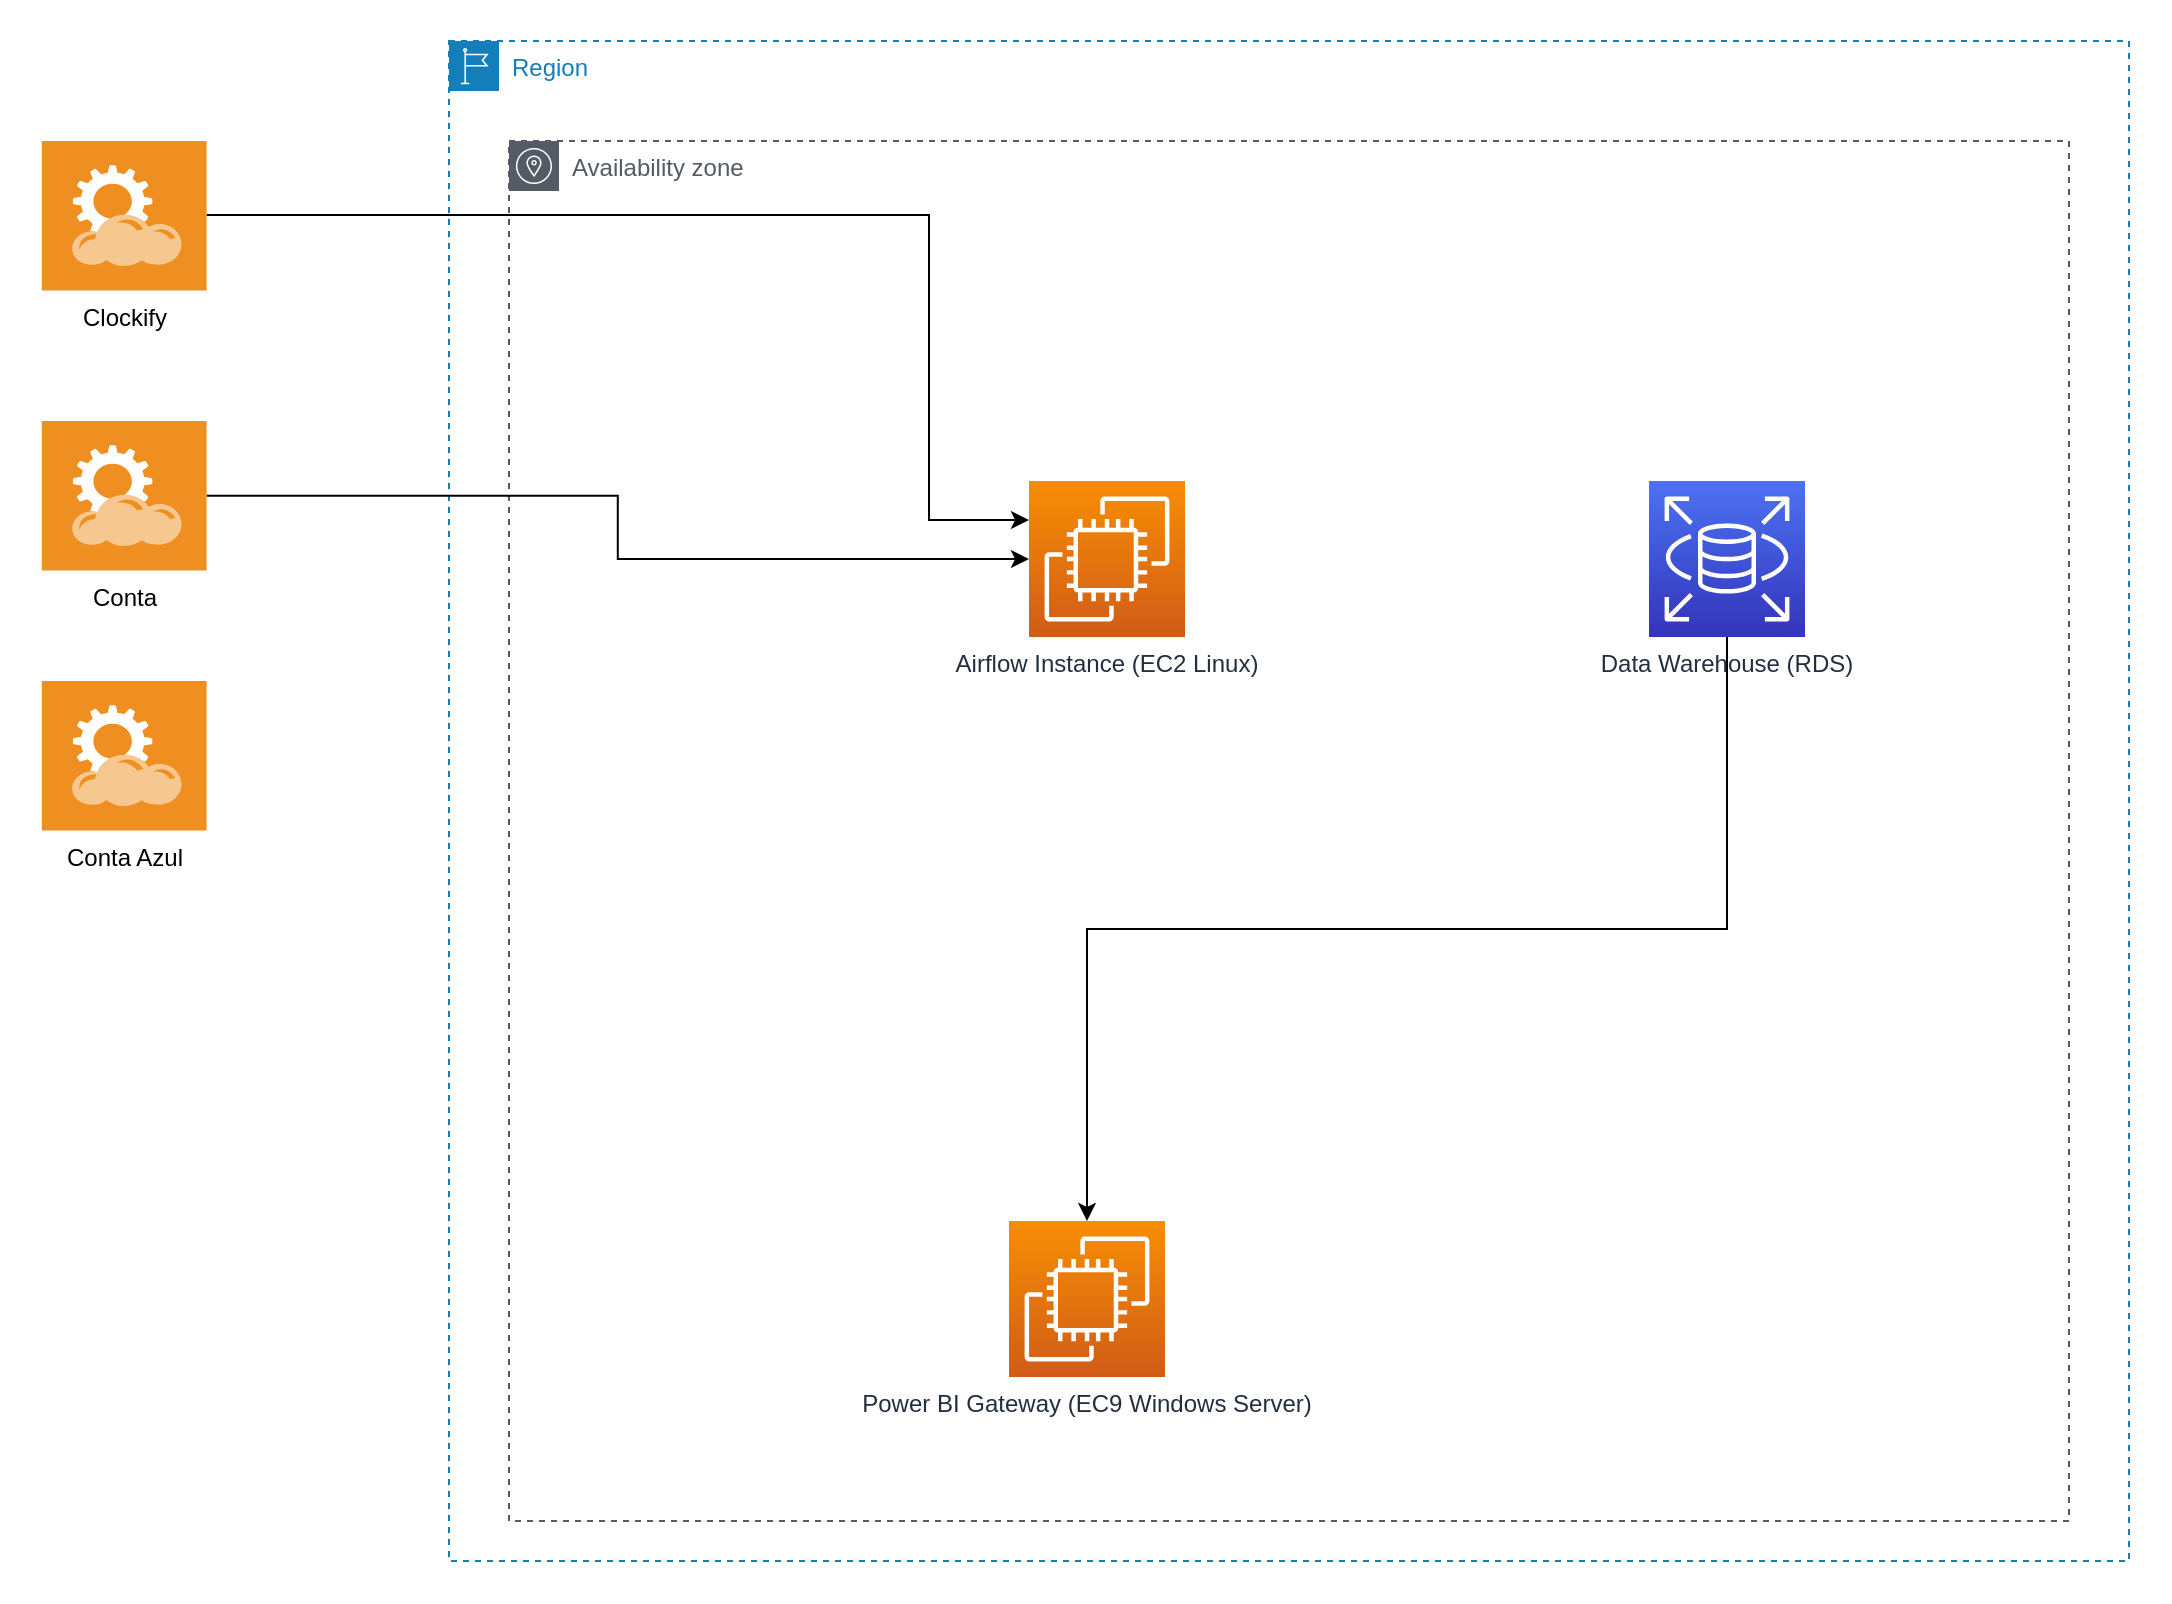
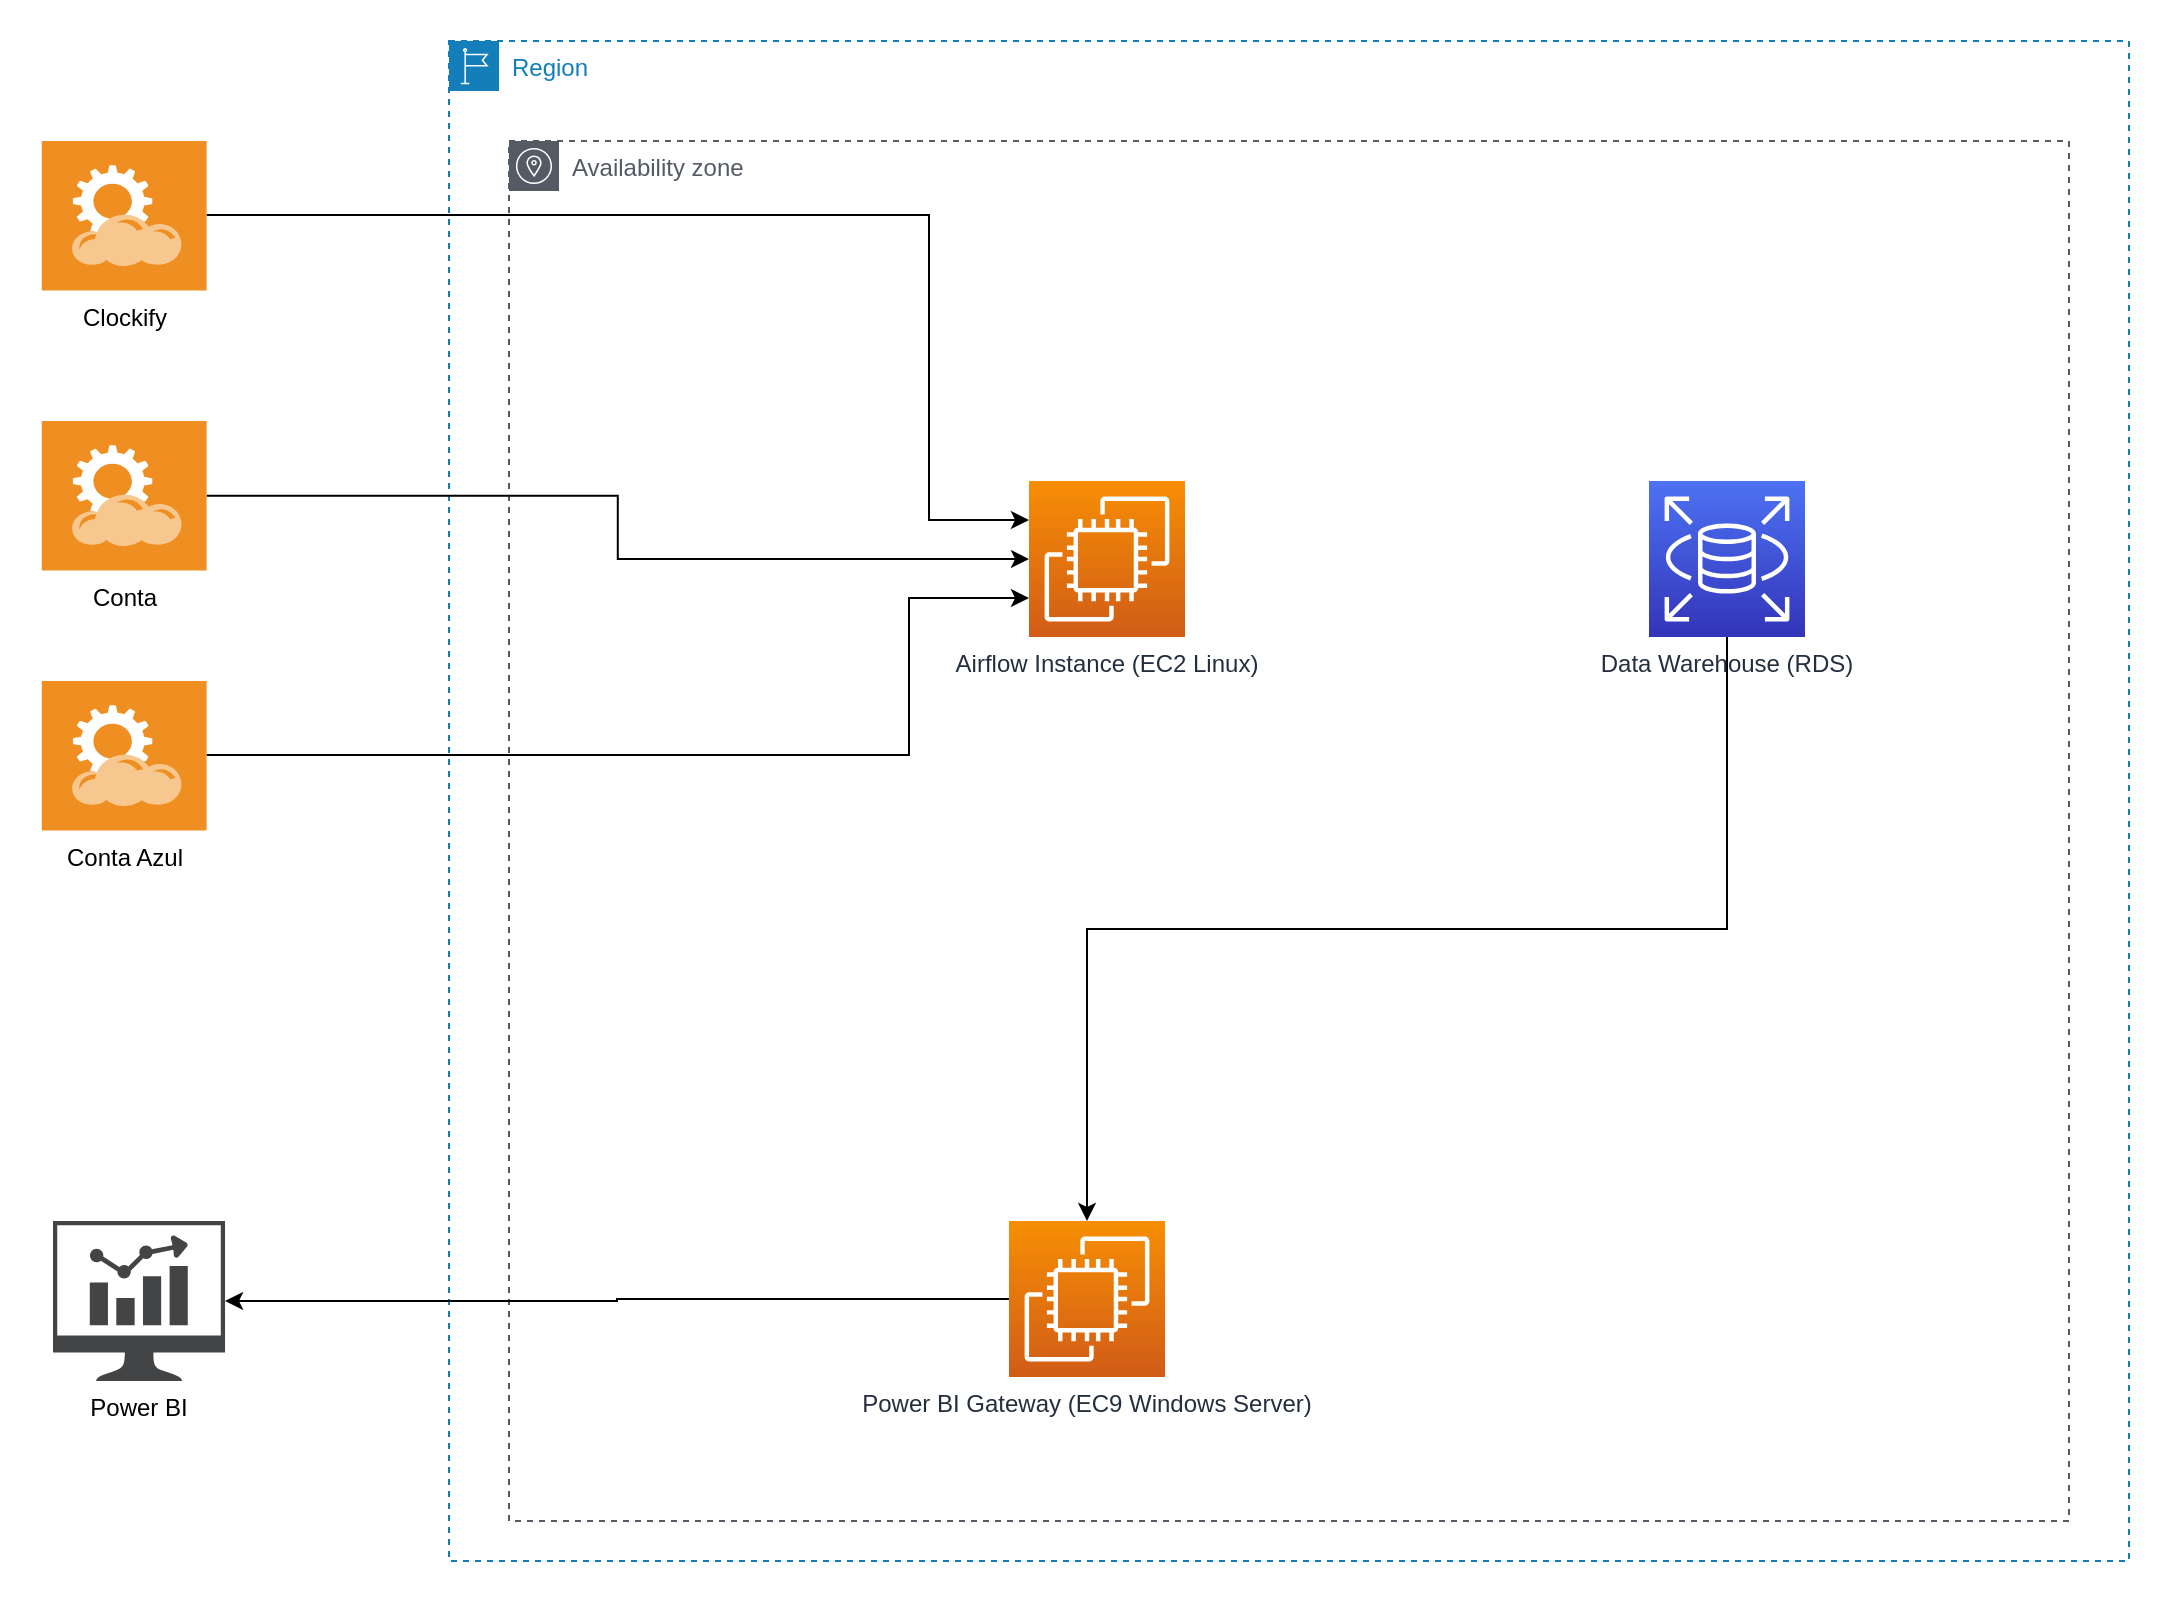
none -> (690, 755)
none -> (623, 1299)
none -> (139, 1301)
